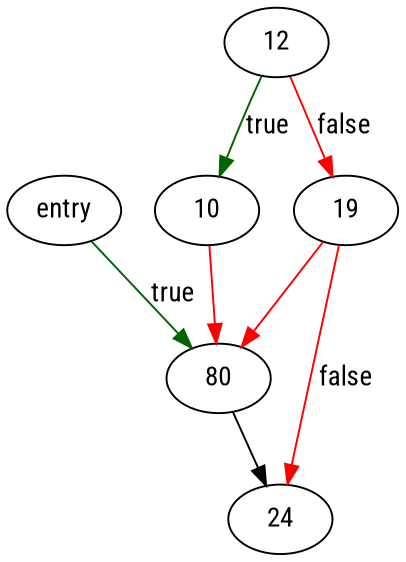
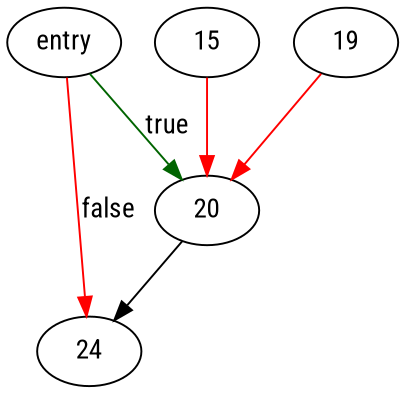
(277, 42) -> none
(207, 210) -> (207, 42)
(315, 355) -> (76, 187)
(219, 378) -> (207, 210)
